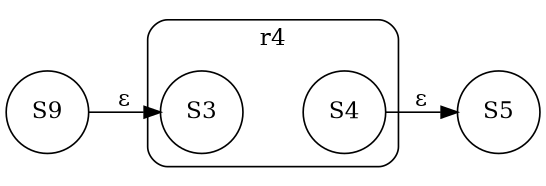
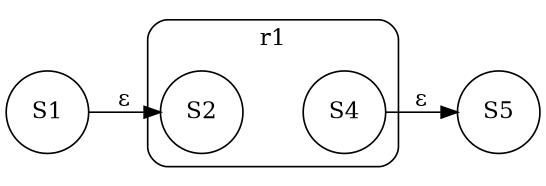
(273, 39) -> (273, 39)
(47, 112) -> (47, 112)
(202, 112) -> (202, 112)
